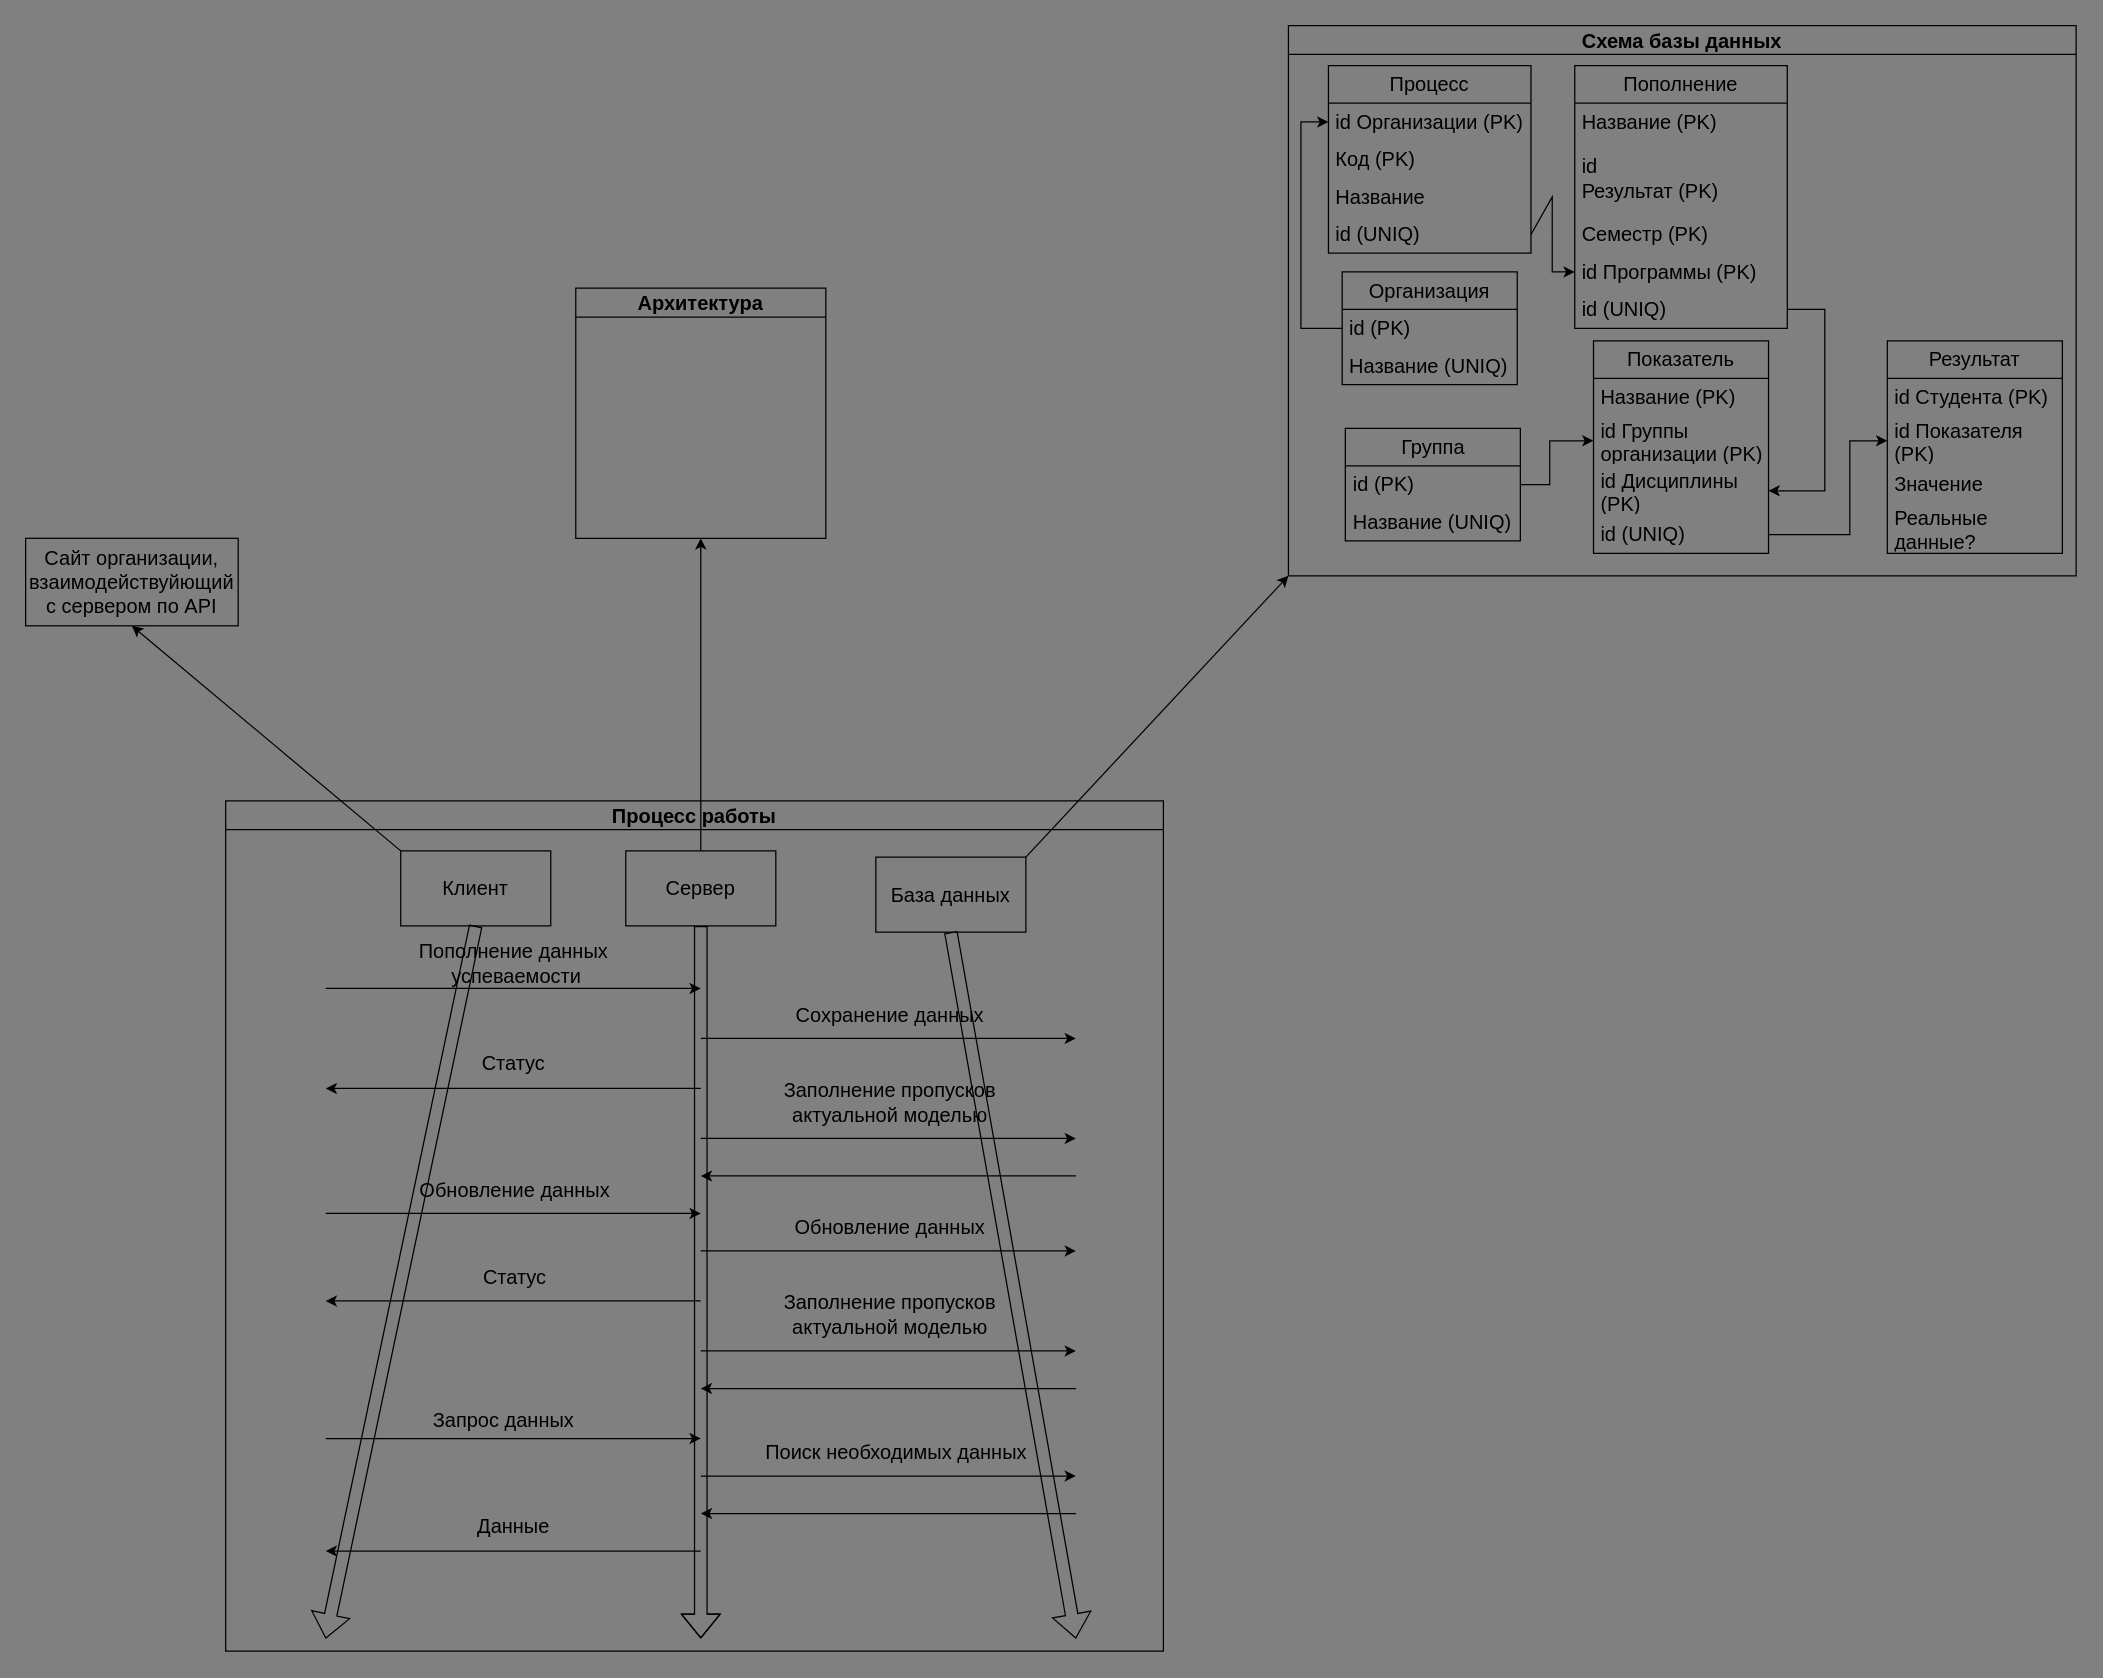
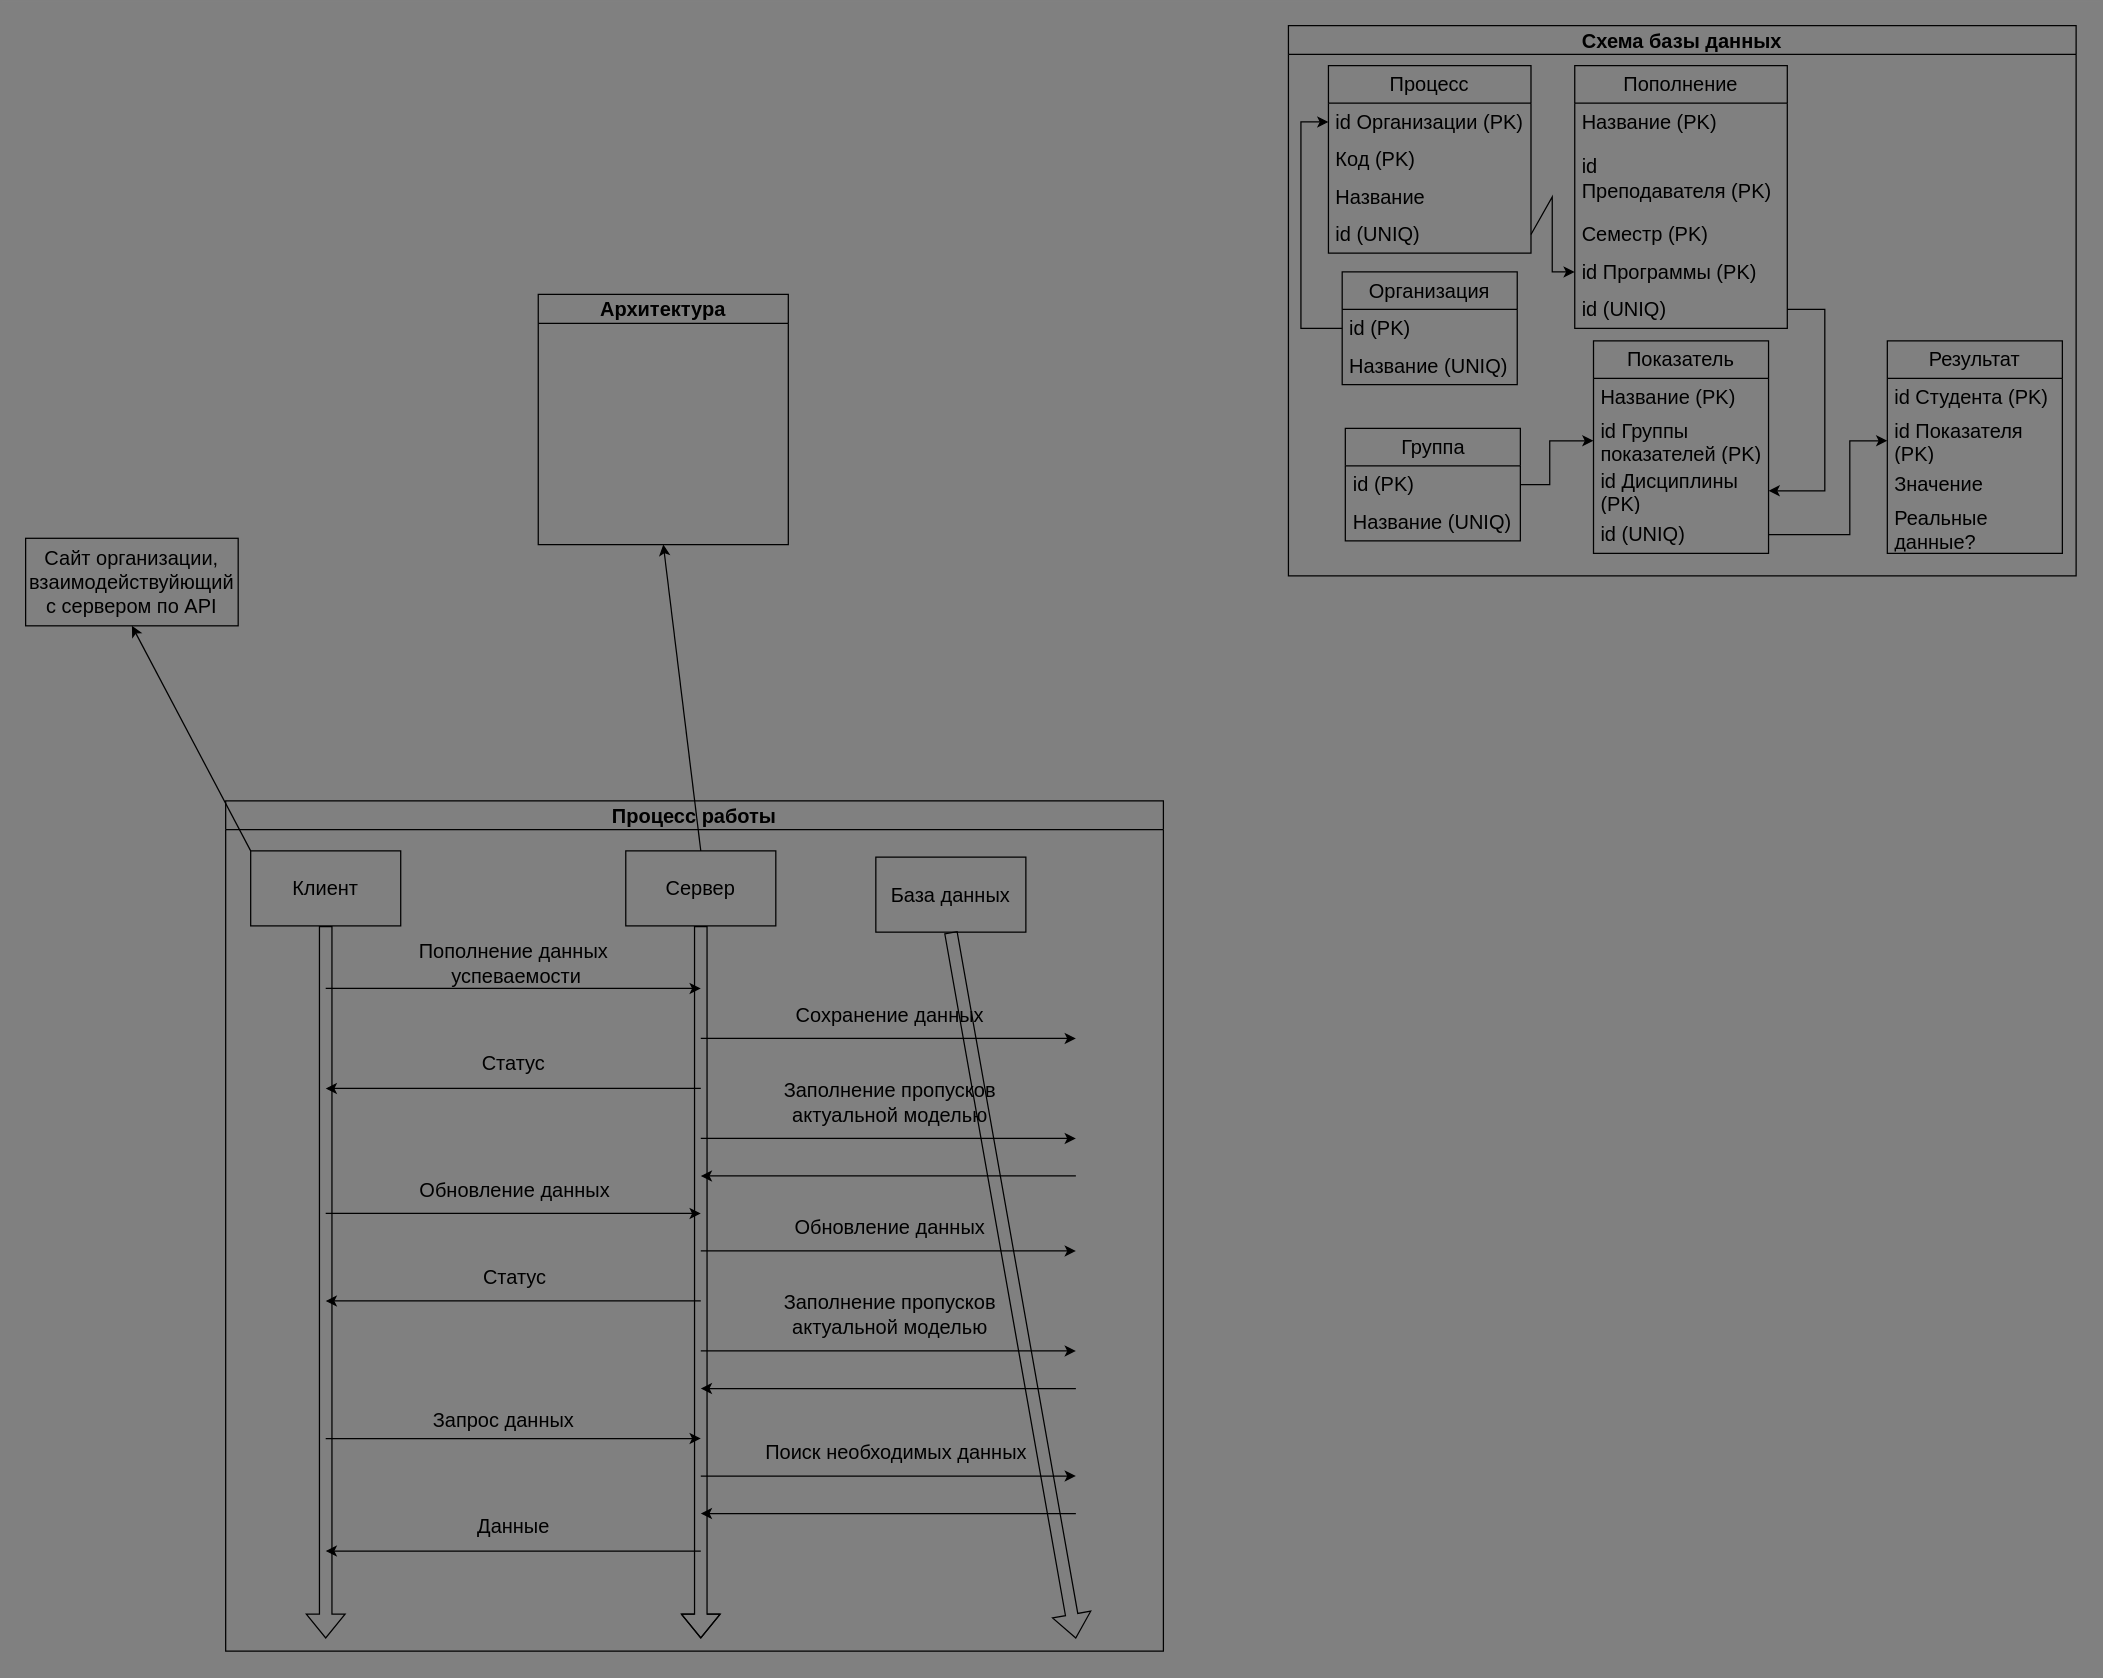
(1658, 178) -> (1680, 178)
(701, 413) -> (663, 419)
(1682, 441) -> (1682, 441)
(1154, 719) -> none
(476, 888) -> (326, 888)
